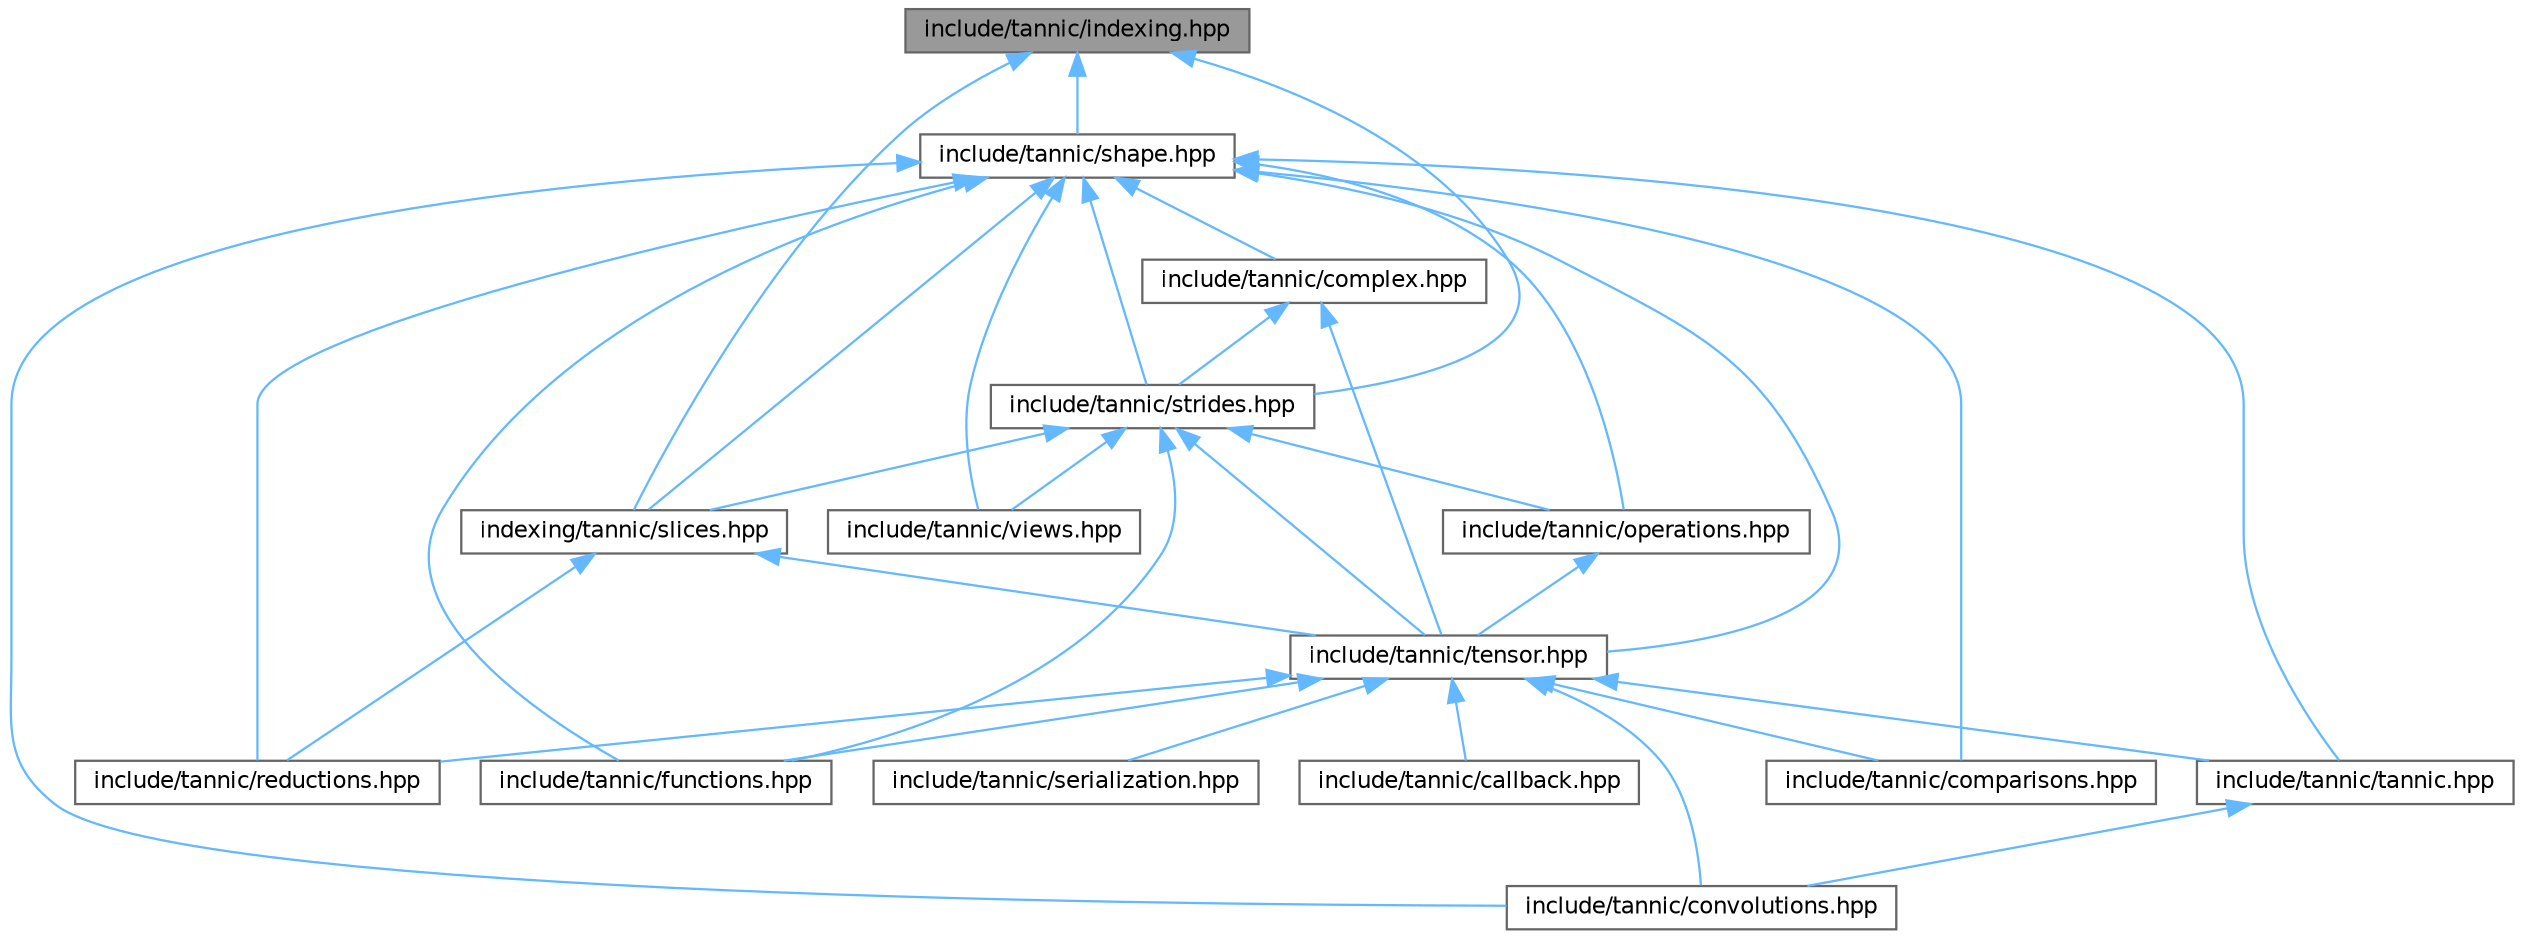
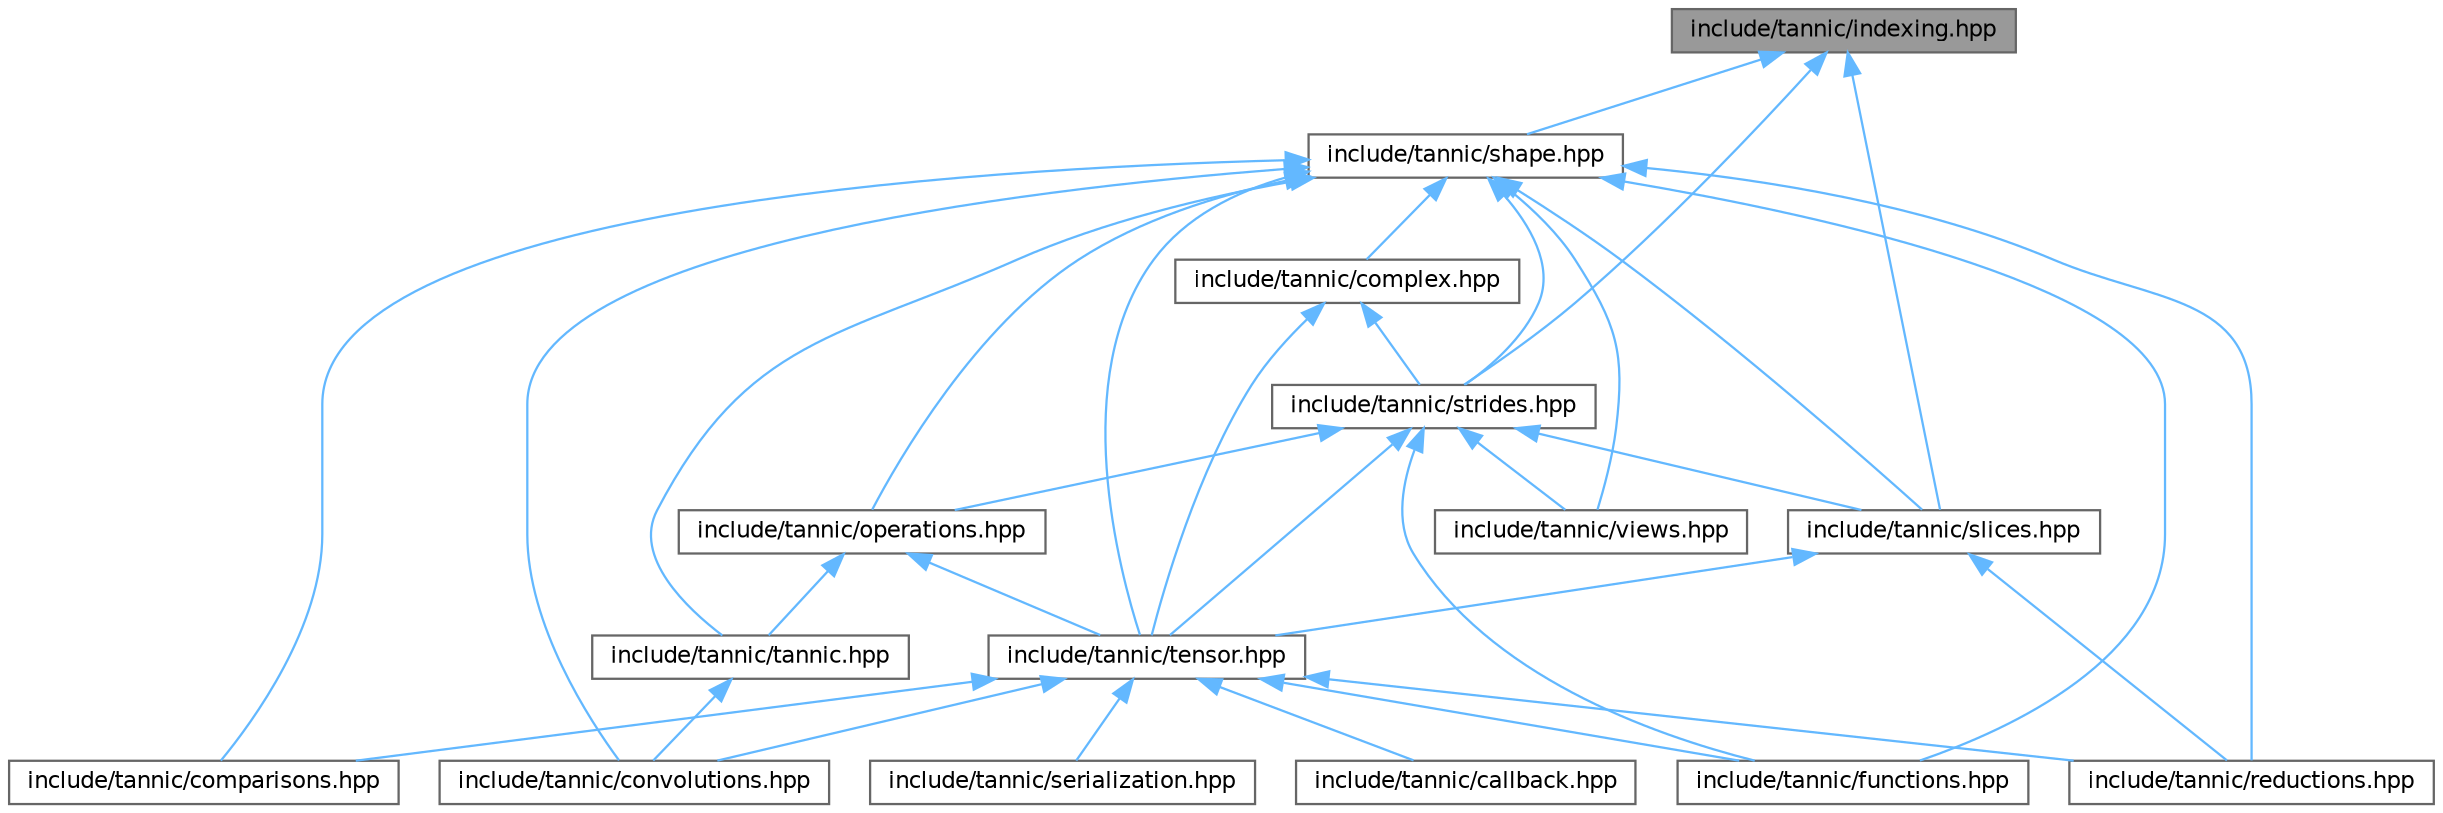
(624, 532) -> (1944, 532)
(1913, 721) -> (798, 603)
